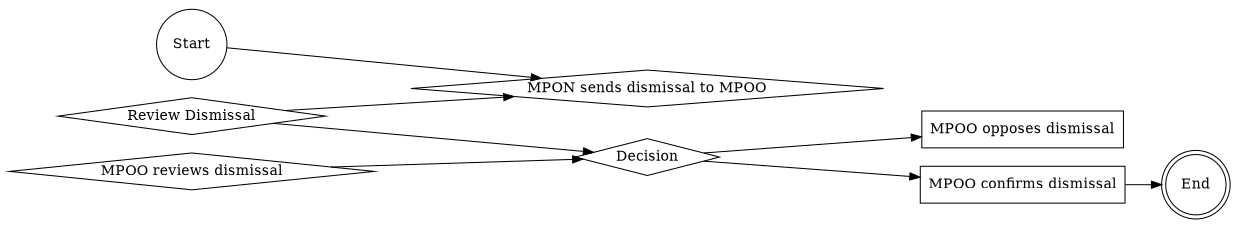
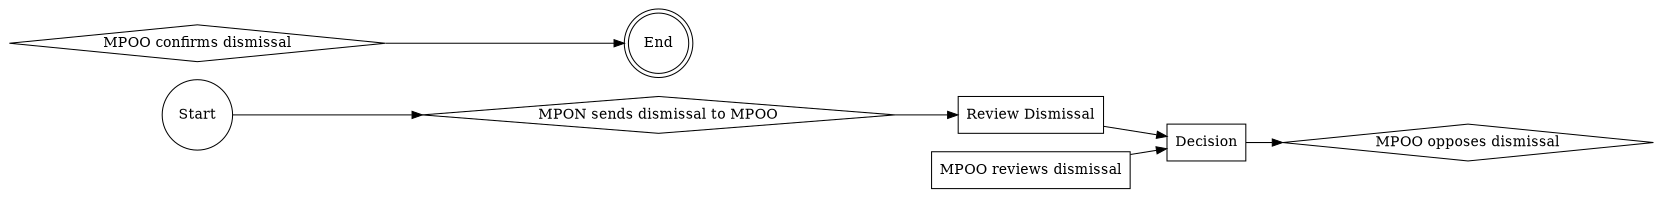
(394, 104) -> (921, 115)
(192, 116) -> (1031, 115)
(1023, 129) -> (1468, 143)
(647, 157) -> (1206, 143)
(807, 169) -> none
(192, 171) -> (1031, 170)
(1023, 185) -> (197, 43)
